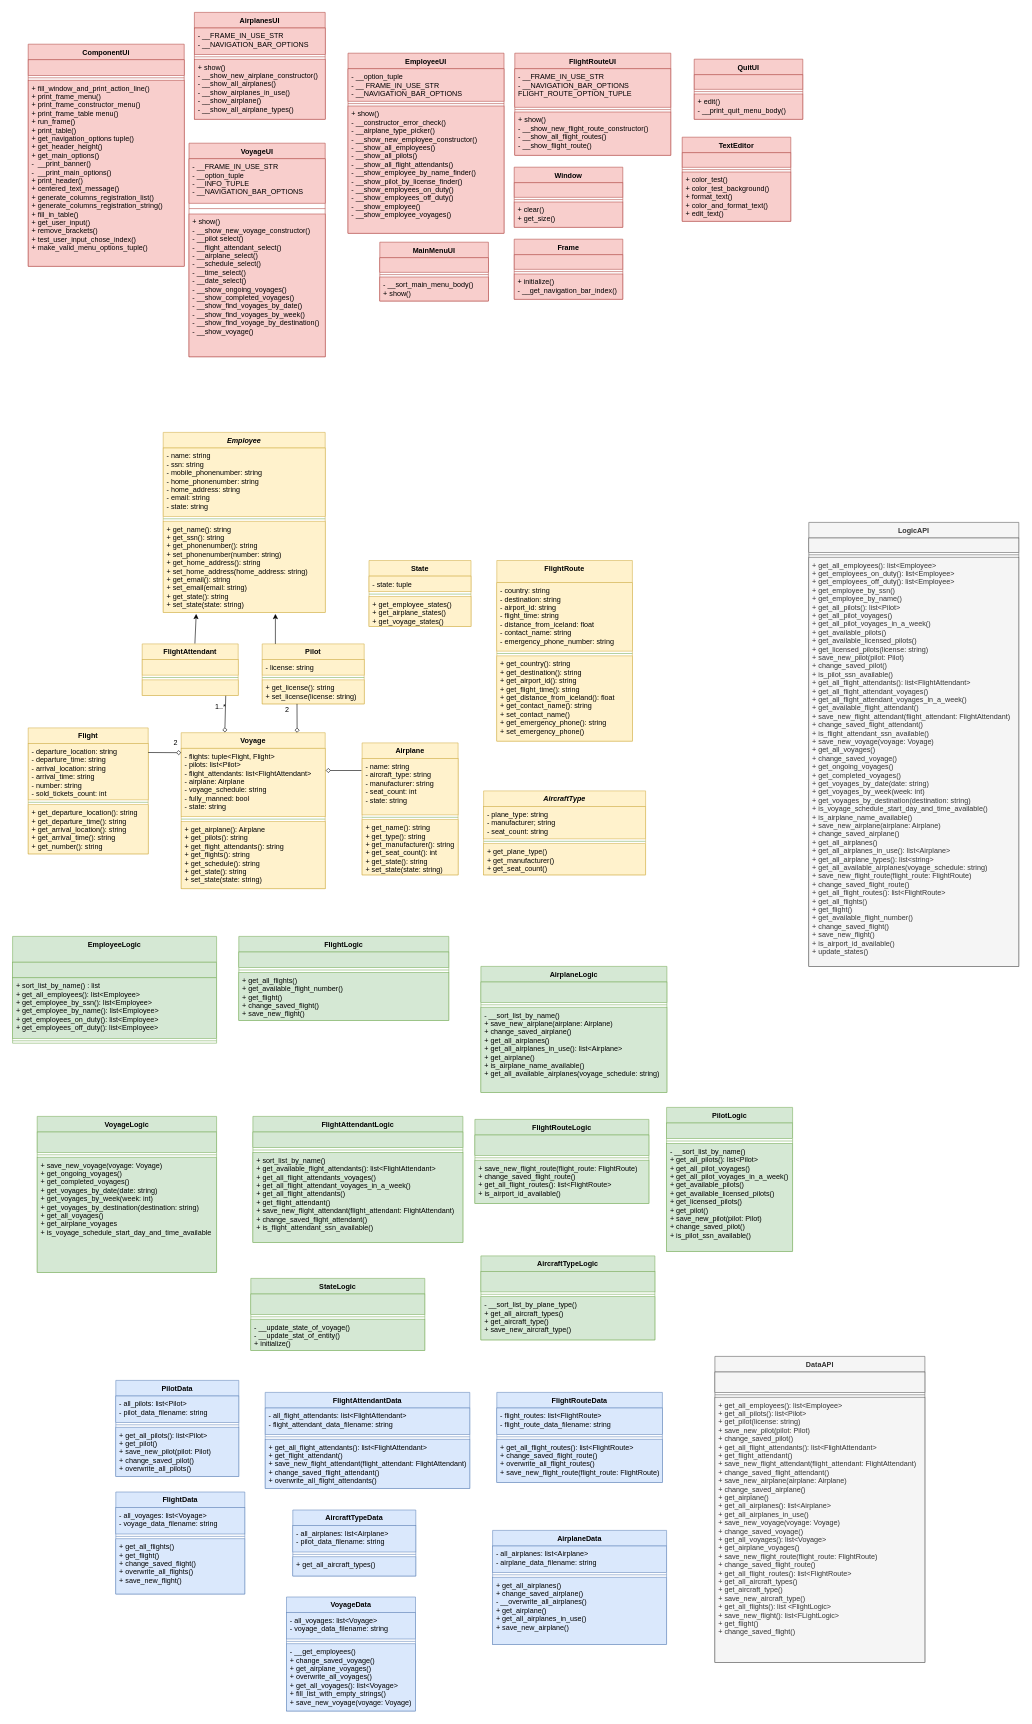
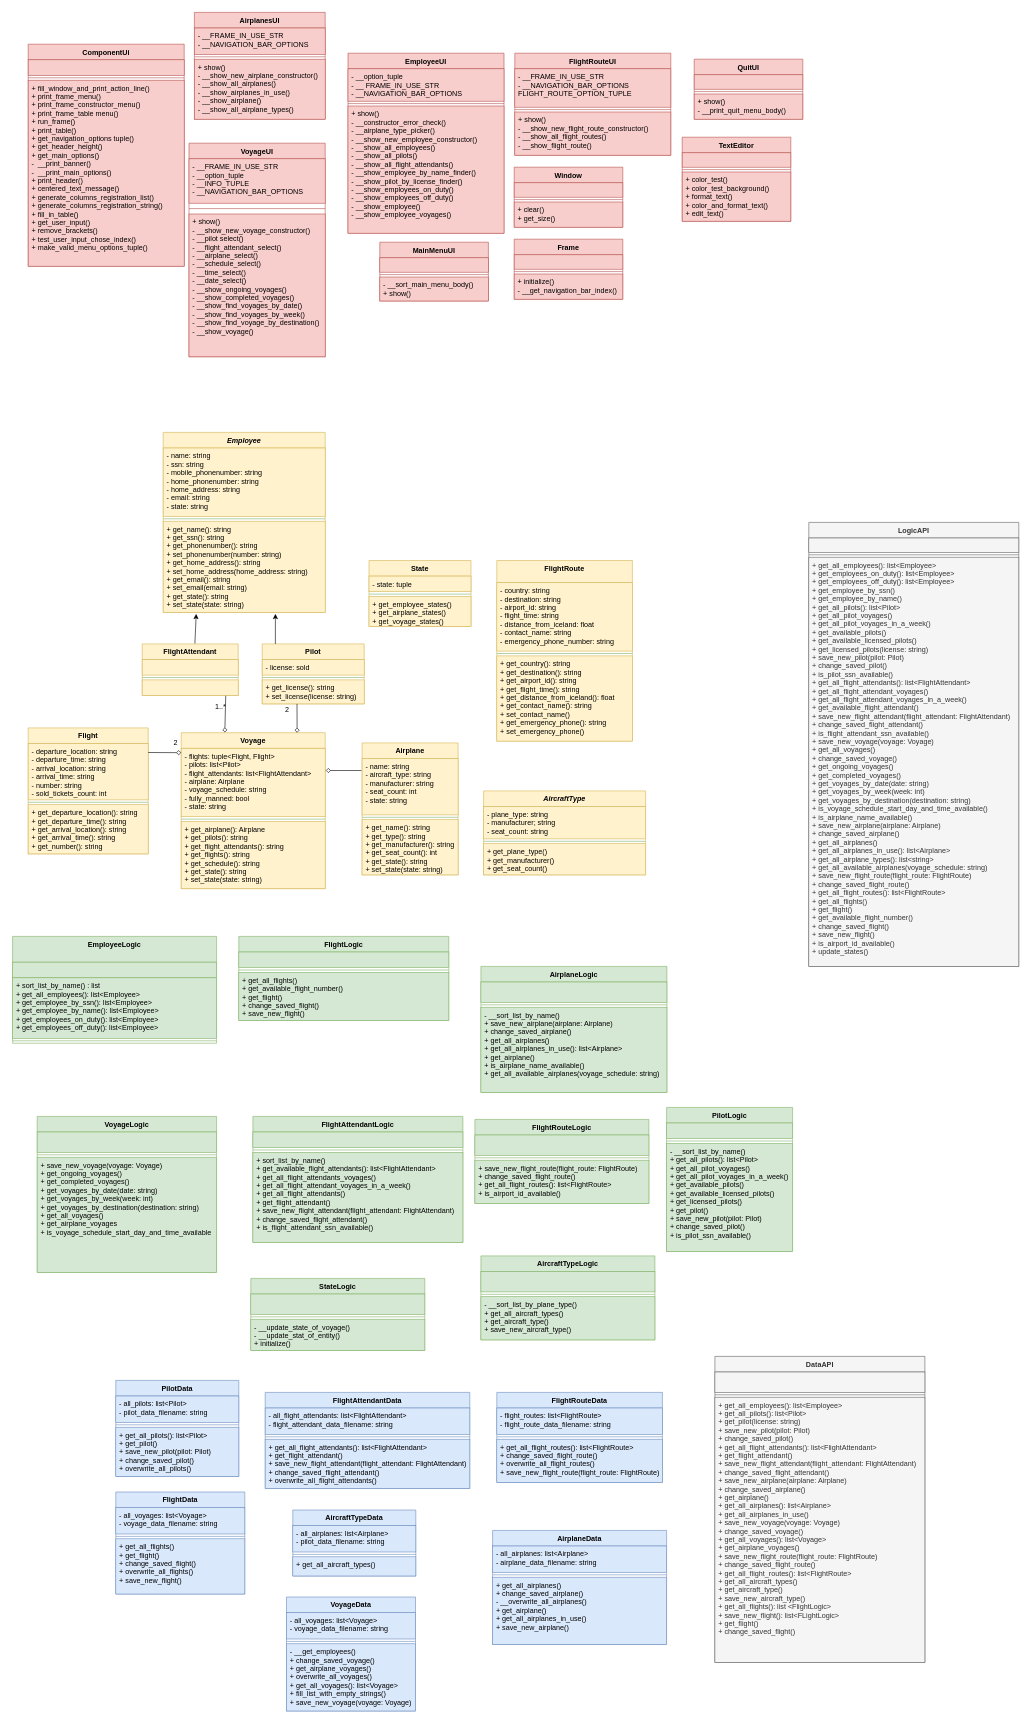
(712, 102) -> (713, 102)
(294, 668) -> (290, 668)
